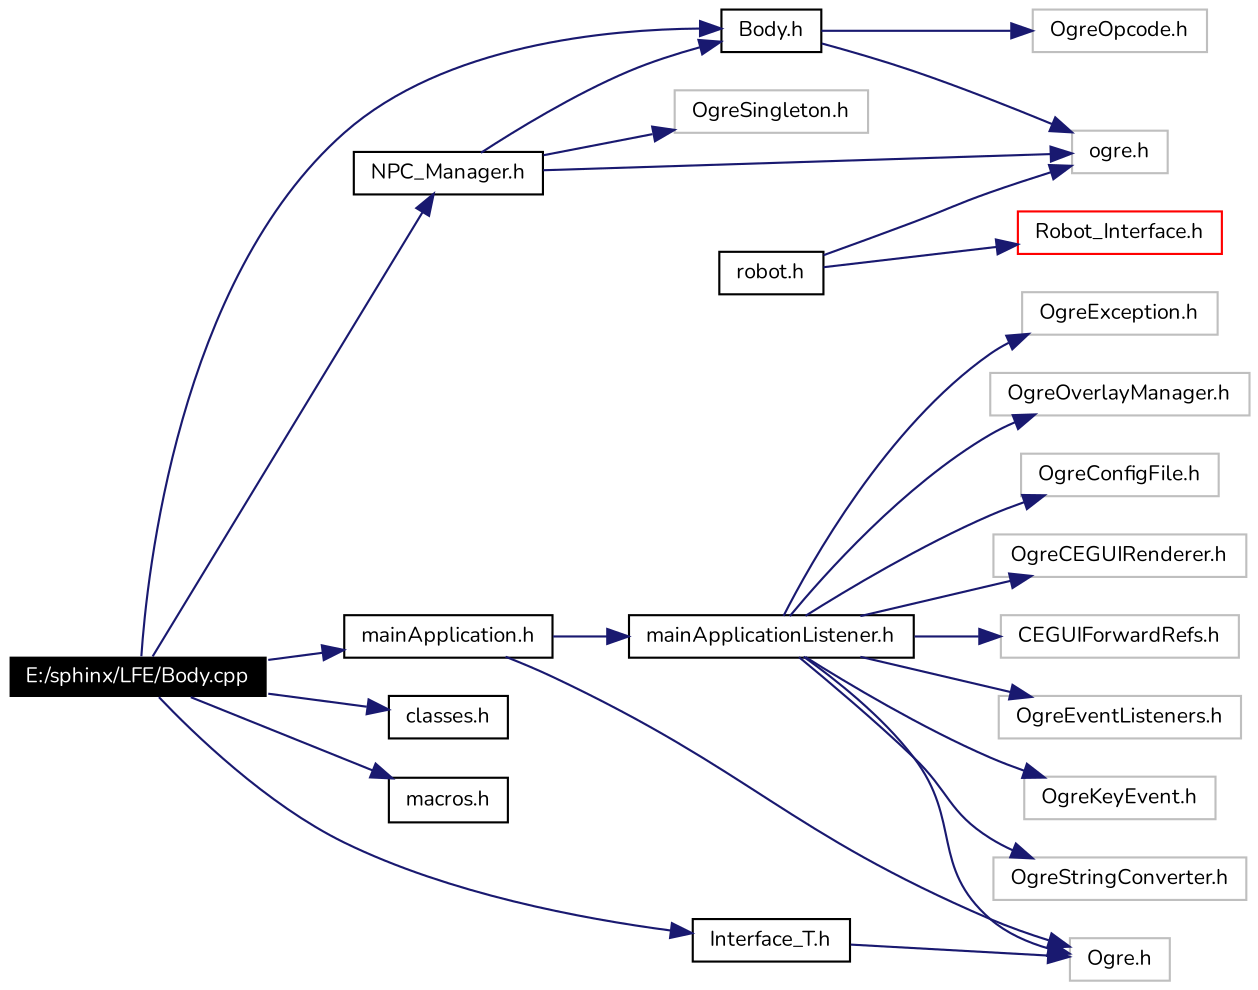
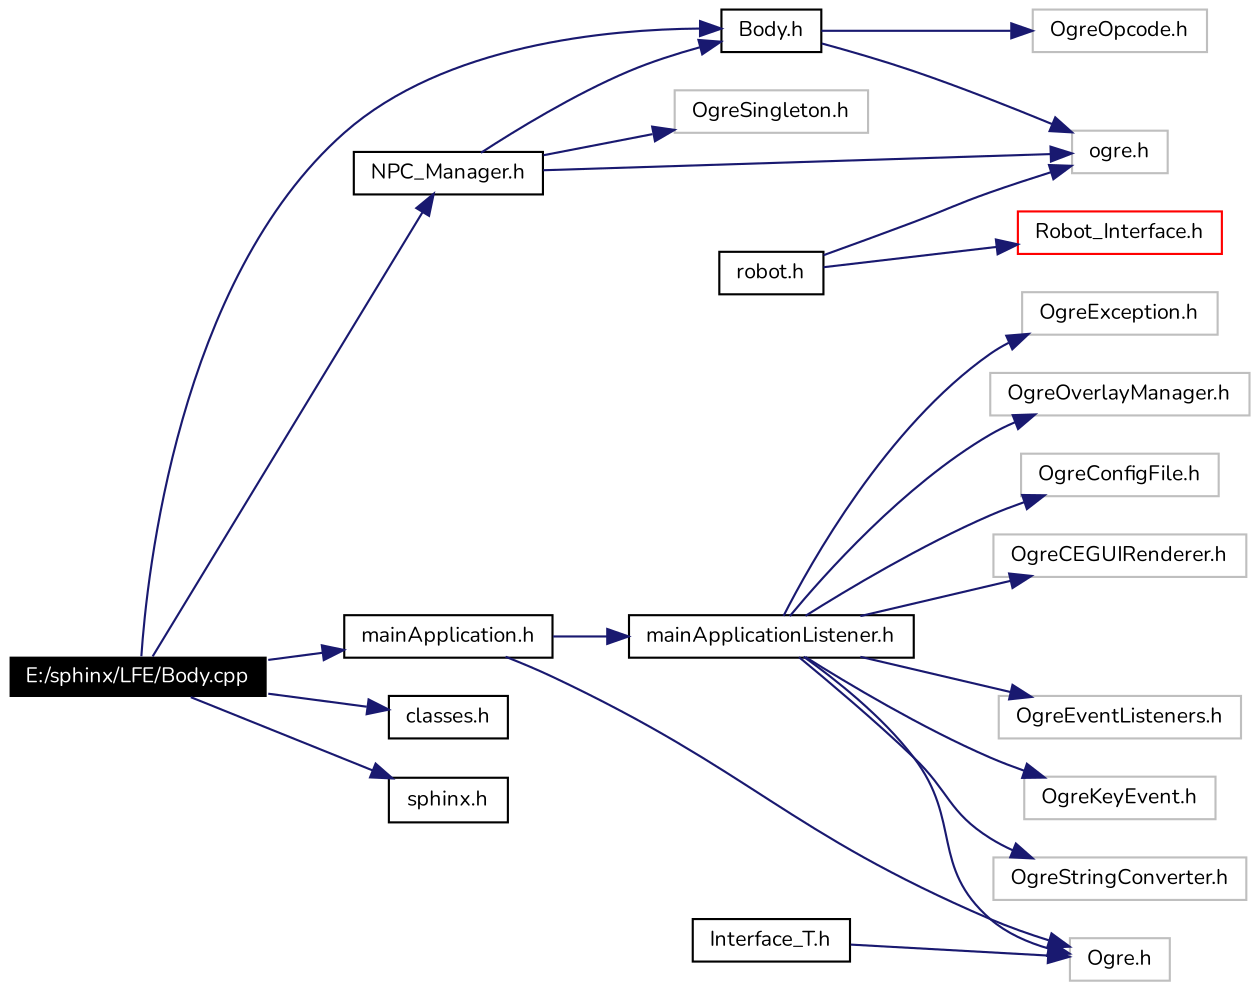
(1120, 636) -> none
(448, 800) -> (448, 800)
(391, 863) -> none
